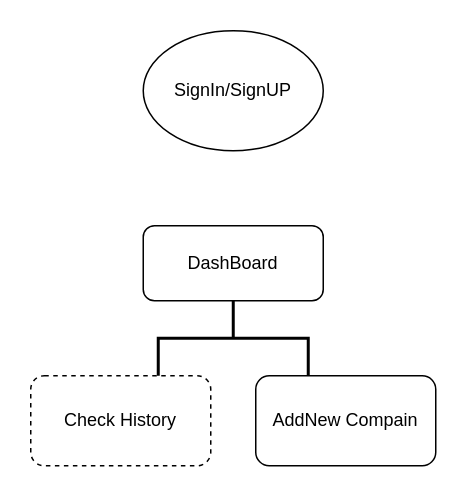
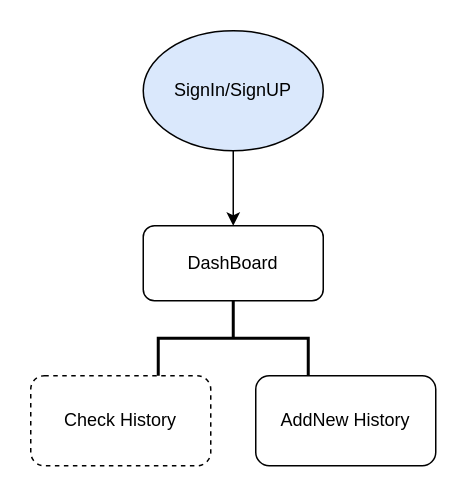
(233, 91) -> (233, 91)
none -> (233, 183)
(346, 421) -> (346, 421)
